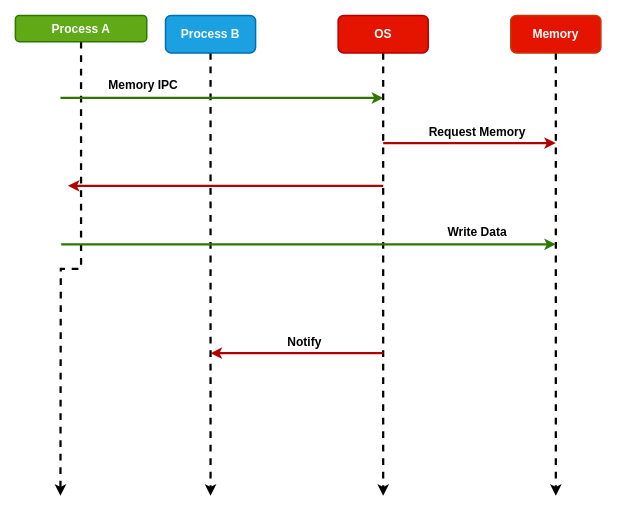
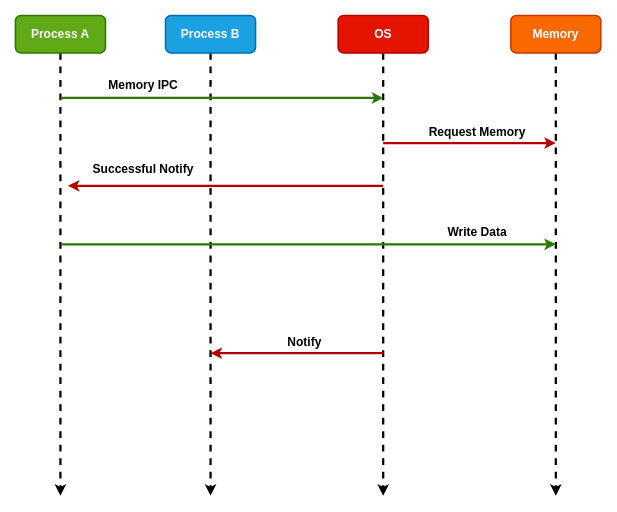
(81, 29) -> (60, 34)
(555, 34) -> (555, 34)
none -> (143, 169)
